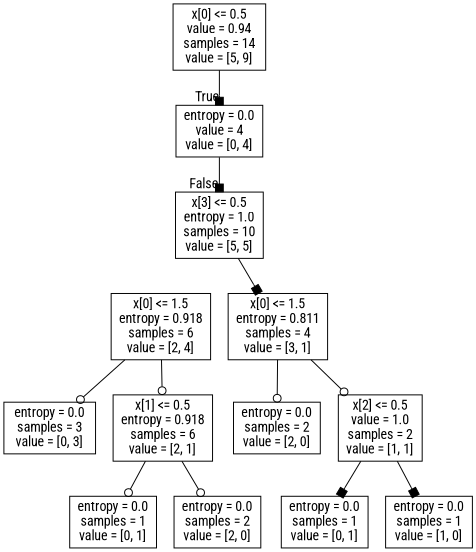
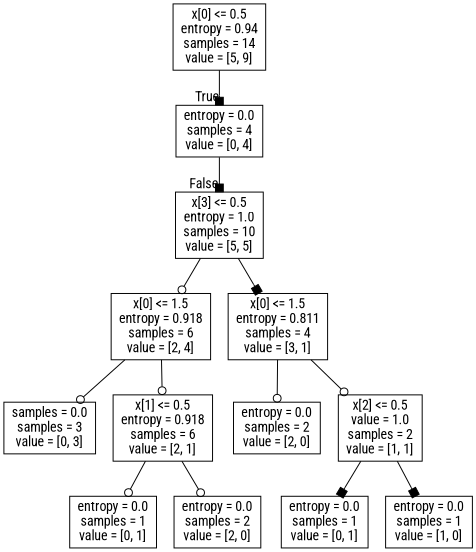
(219, 37) -> (219, 37)
(219, 131) -> (219, 131)
none -> (192, 272)
(50, 428) -> (50, 428)
